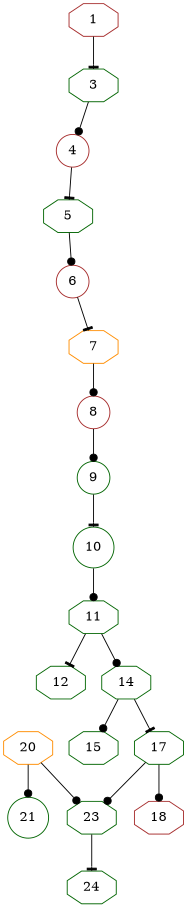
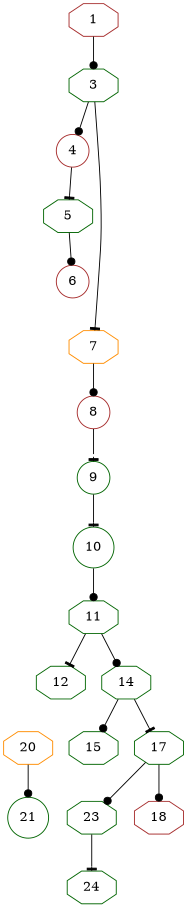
(94, 50) -> (94, 50)
(82, 312) -> (101, 214)
(94, 442) -> (94, 442)
(57, 780) -> none
